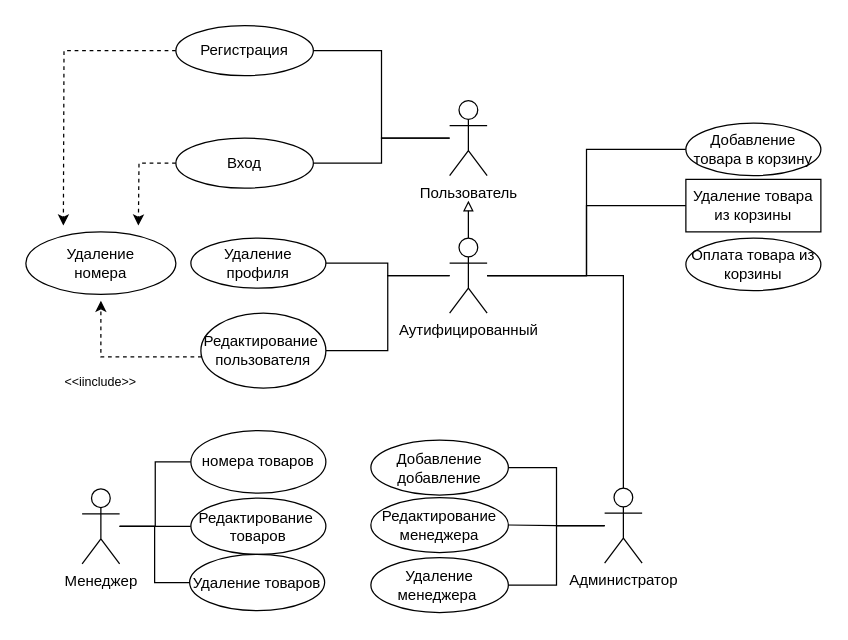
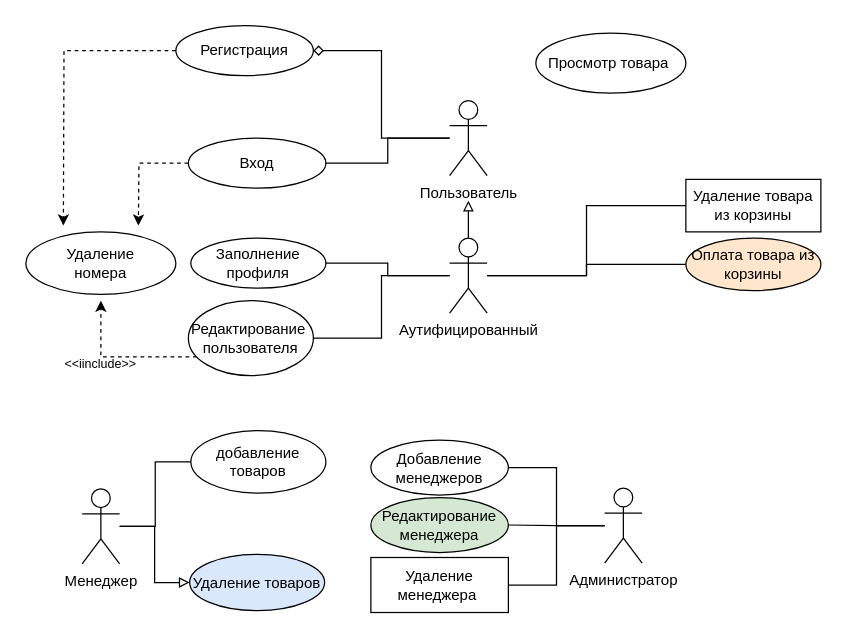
(319, 51) -> (324, 51)
none -> (611, 63)
(608, 149) -> none
(753, 149) -> none
(244, 163) -> (257, 163)
(258, 263) -> (258, 263)
(753, 264) -> (753, 264)
(263, 351) -> (251, 338)
(623, 364) -> (636, 264)
(101, 382) -> (101, 363)
(258, 462) -> (258, 462)
(439, 468) -> (439, 468)
(439, 525) -> (439, 525)
(174, 526) -> none
(258, 526) -> none
(183, 583) -> (178, 583)
(257, 583) -> (257, 583)
(439, 585) -> (439, 585)
